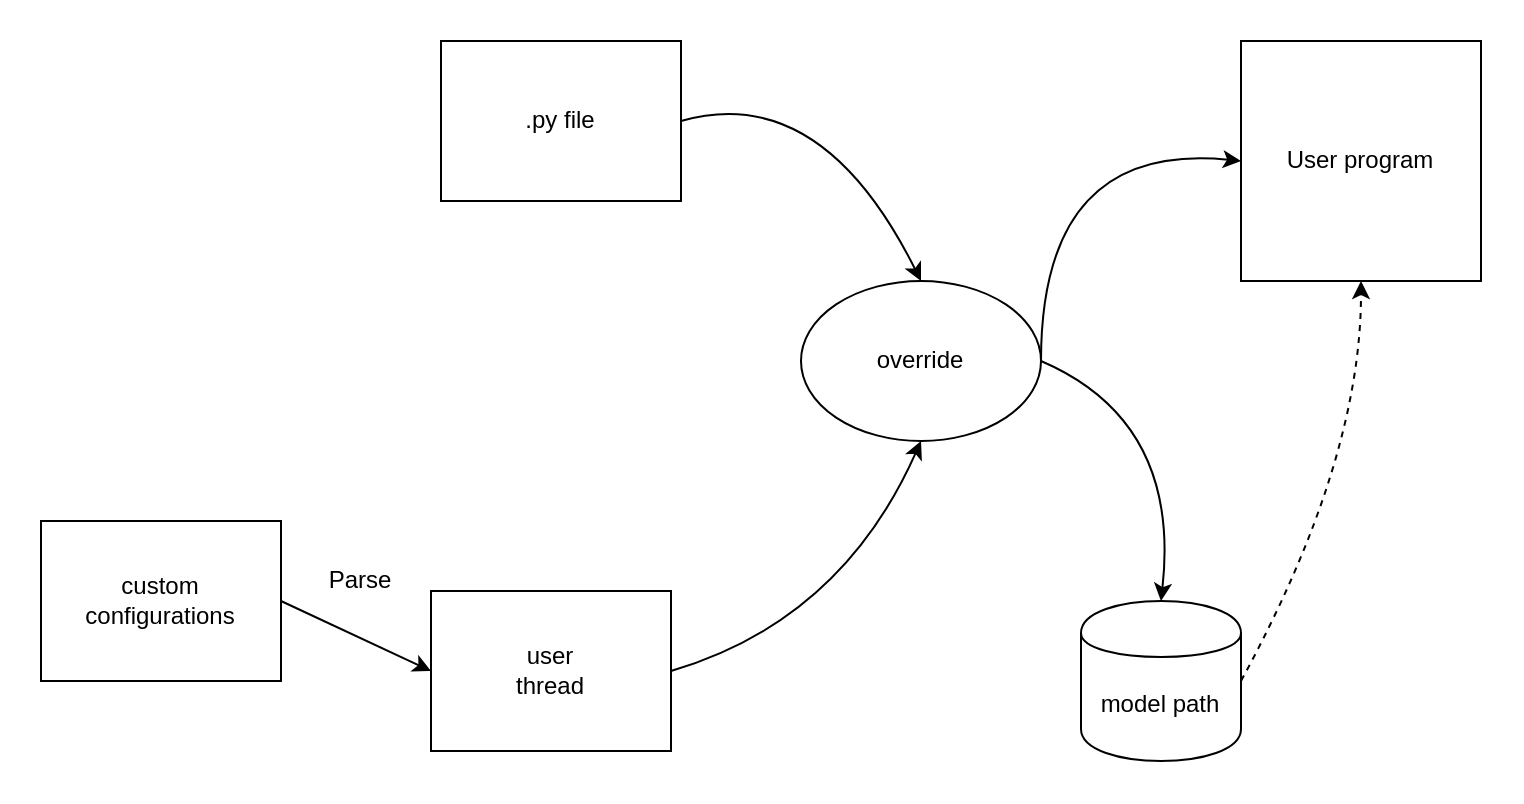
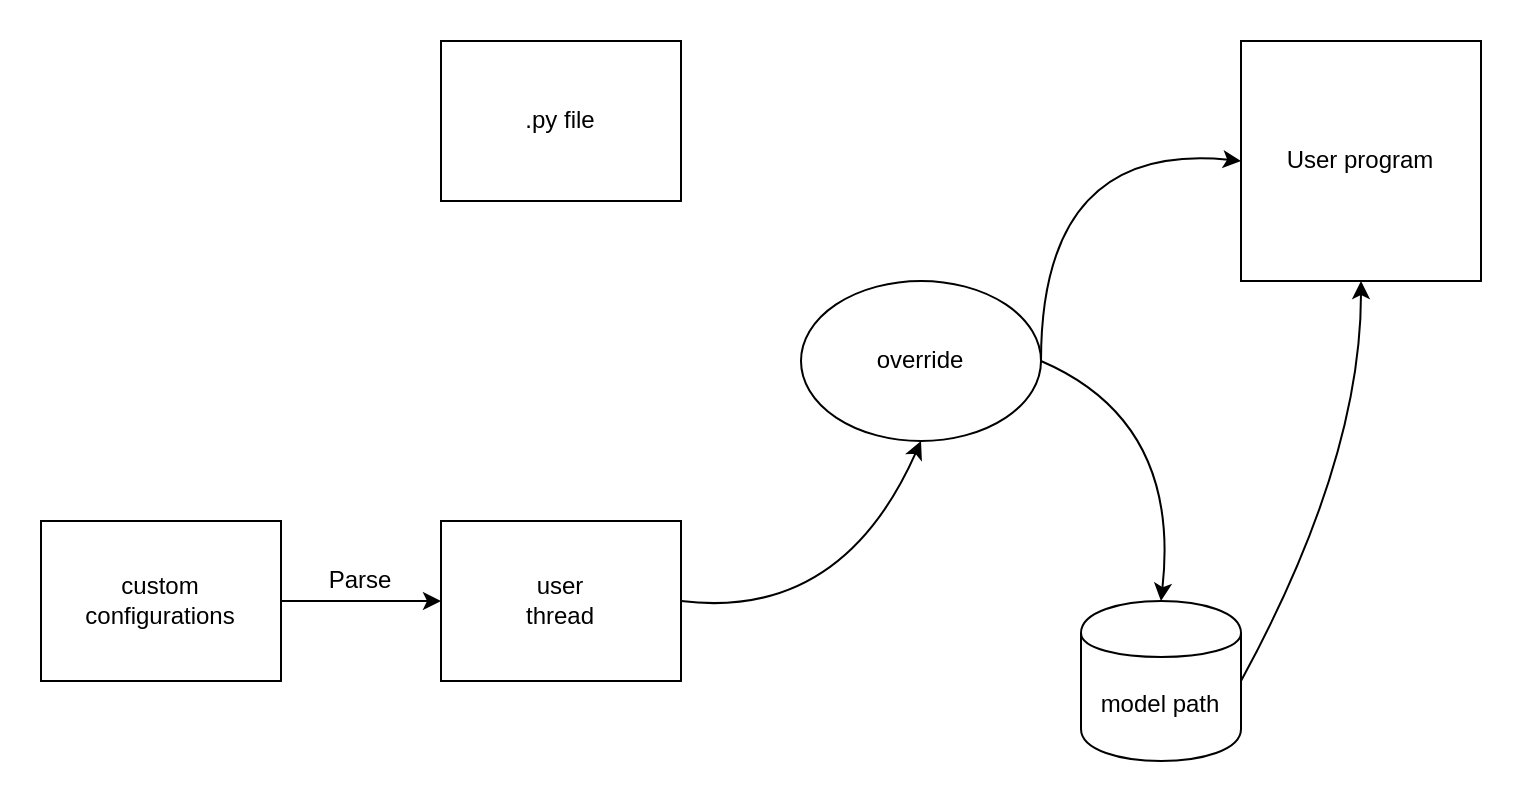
(824, 149) -> none
(1325, 493) -> (1325, 493)
(551, 671) -> (561, 601)
